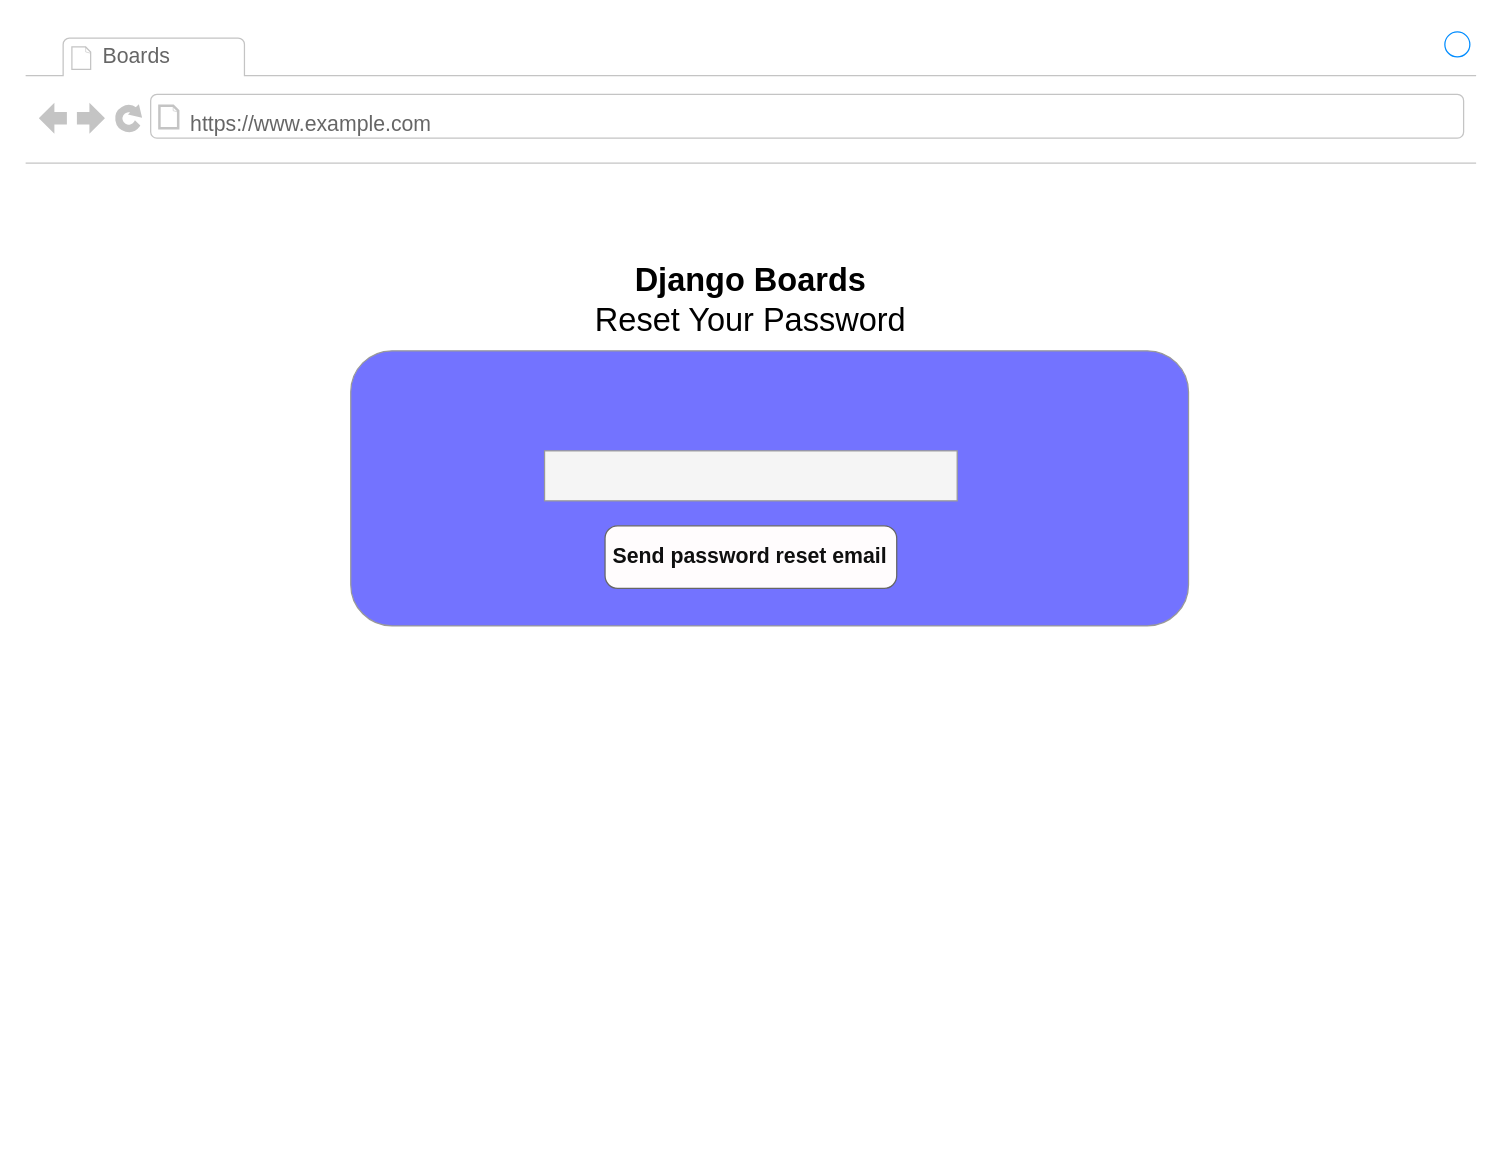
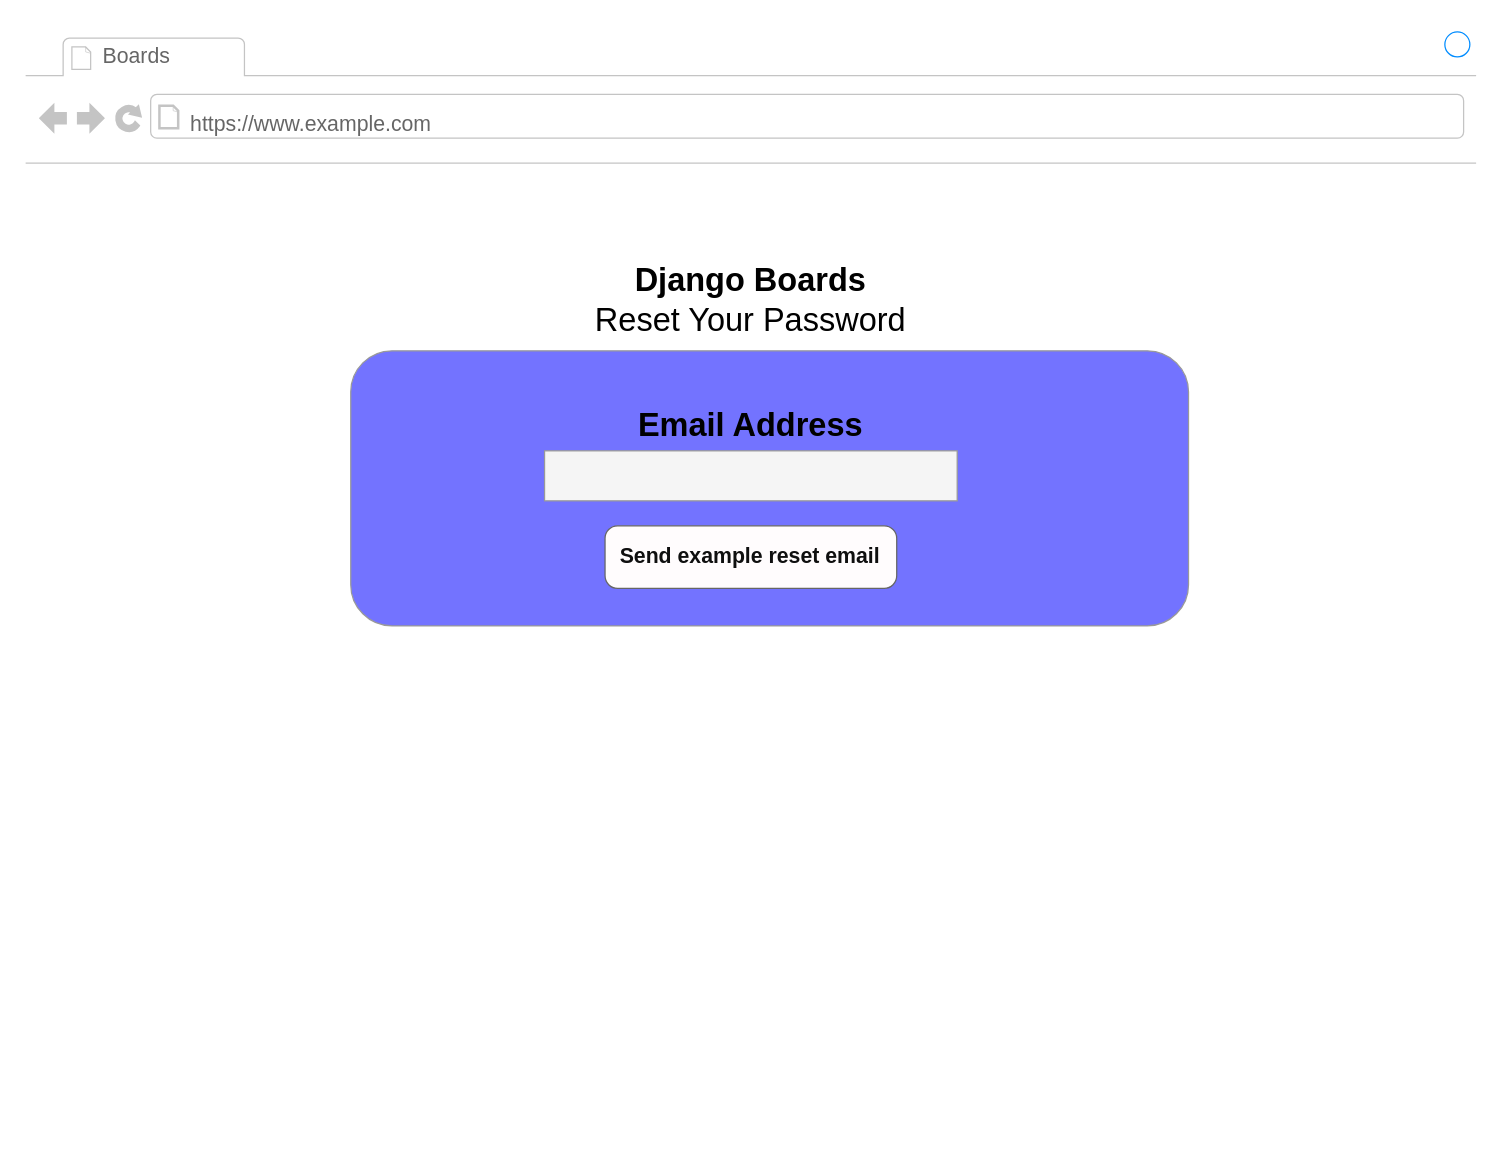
none -> (751, 426)
(750, 557) -> (750, 557)
